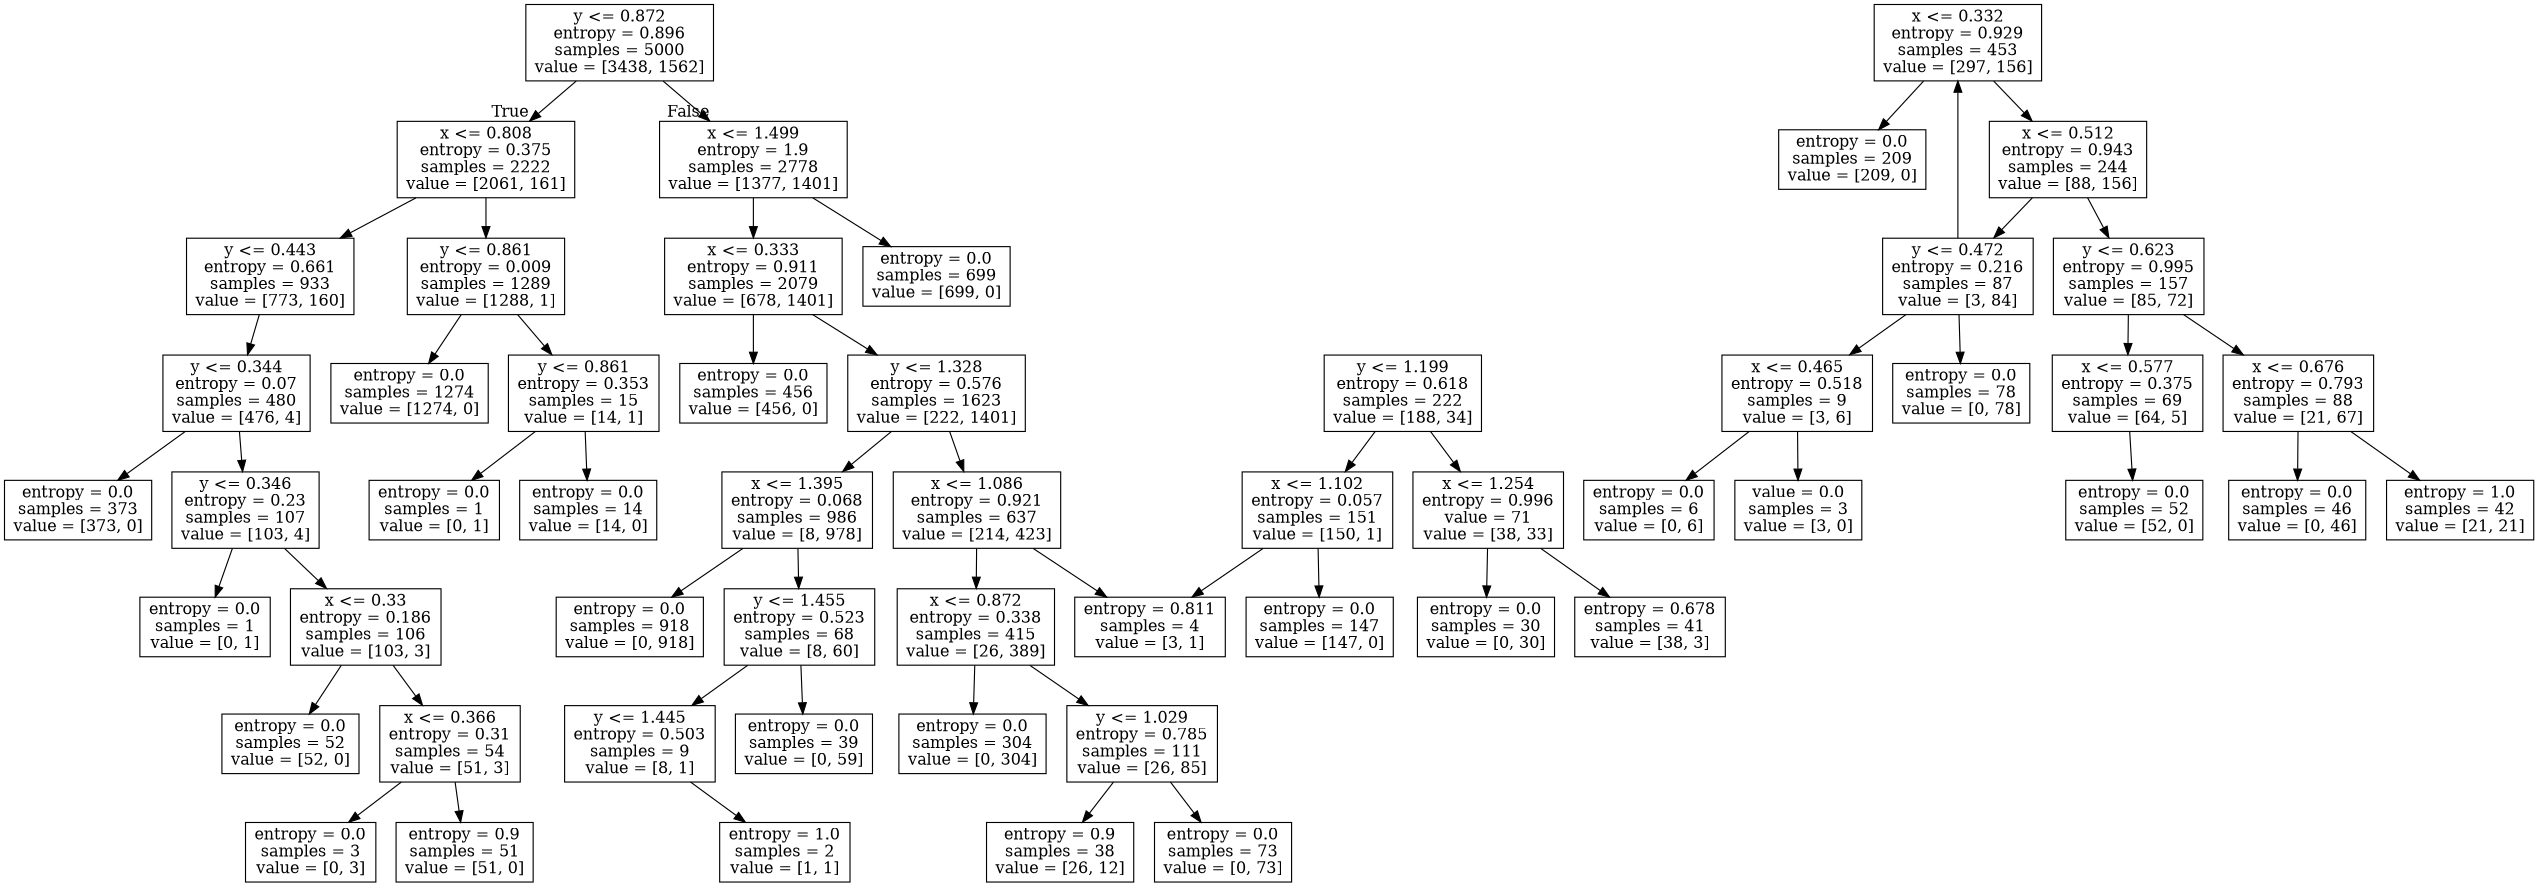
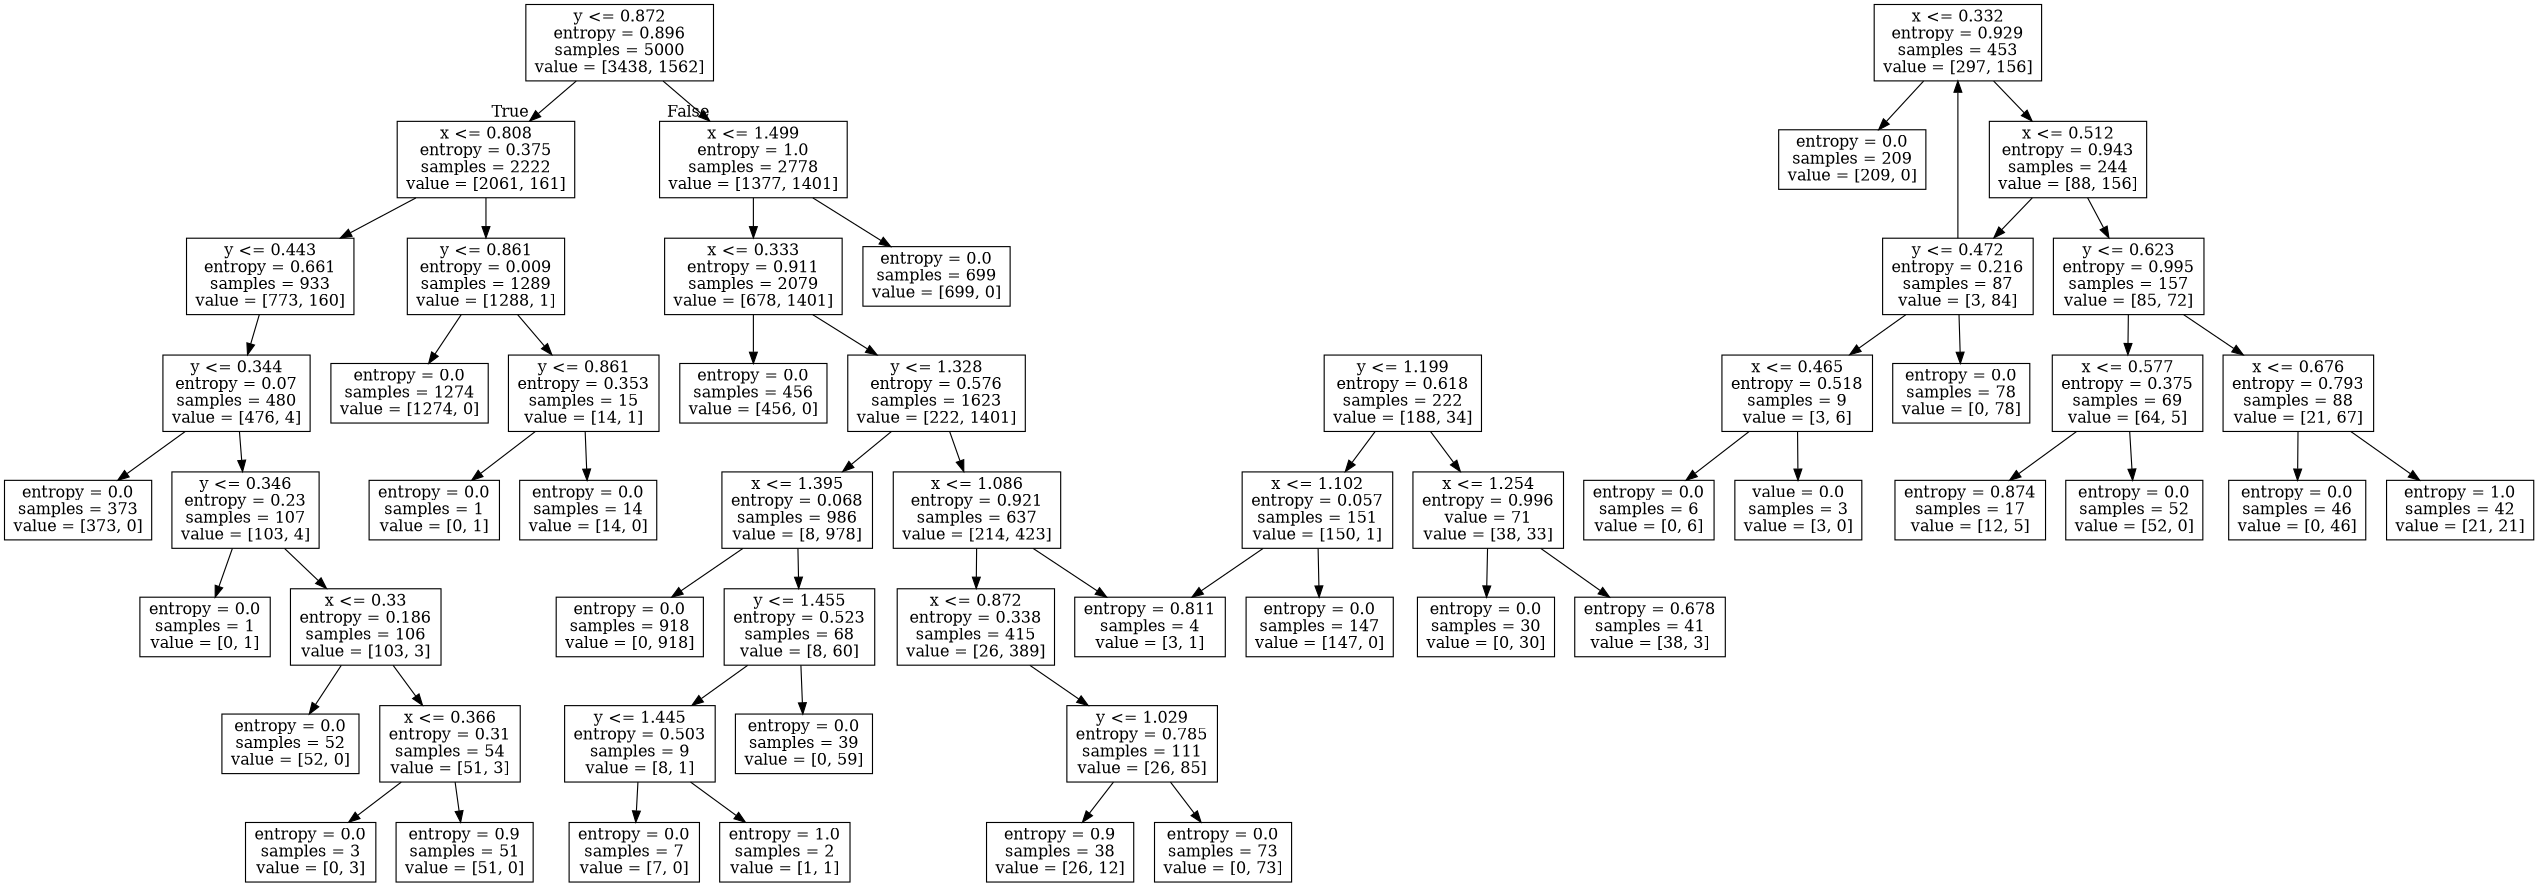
(753, 160) -> (753, 160)
none -> (1970, 510)
(972, 744) -> none
none -> (634, 852)
